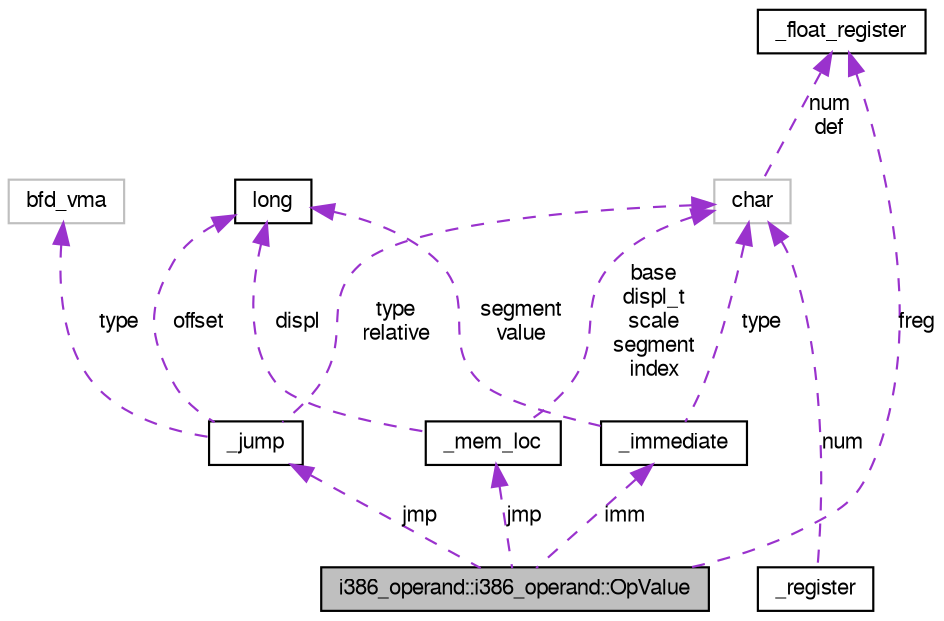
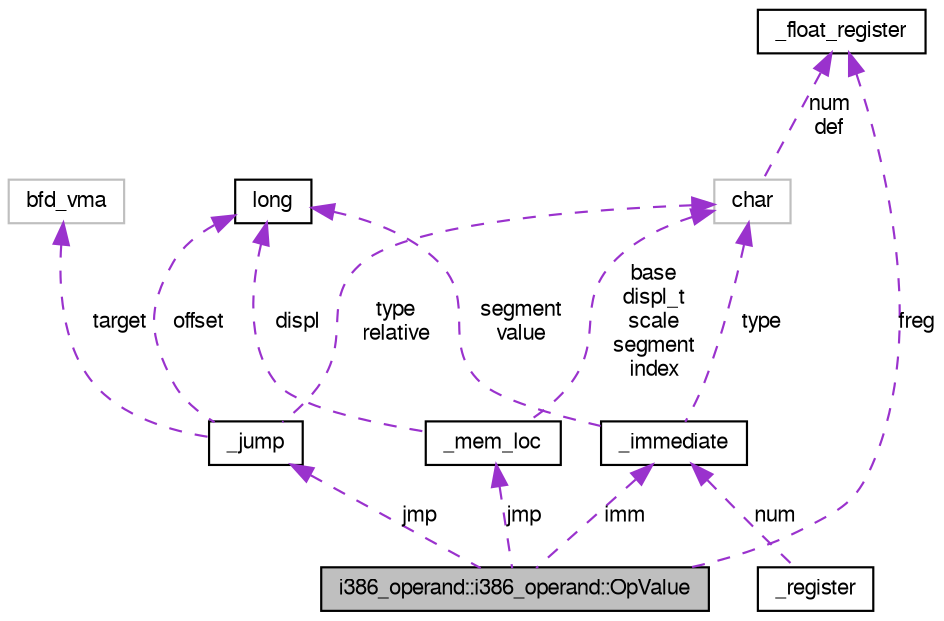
(120, 322) -> (120, 322)
(818, 402) -> (751, 524)
